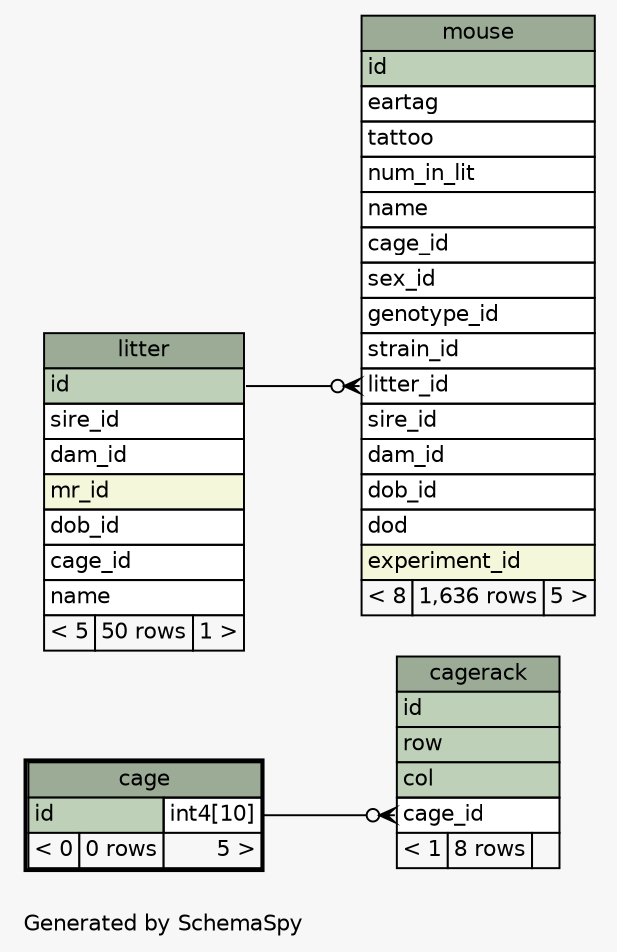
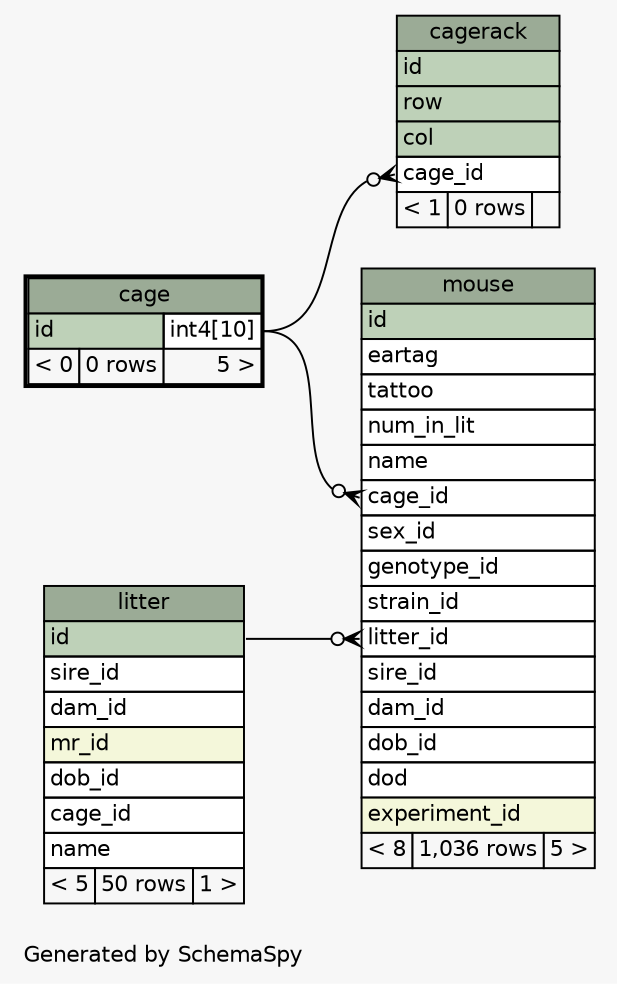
none -> (311, 400)
(478, 597) -> (478, 850)
(490, 850) -> (490, 209)
